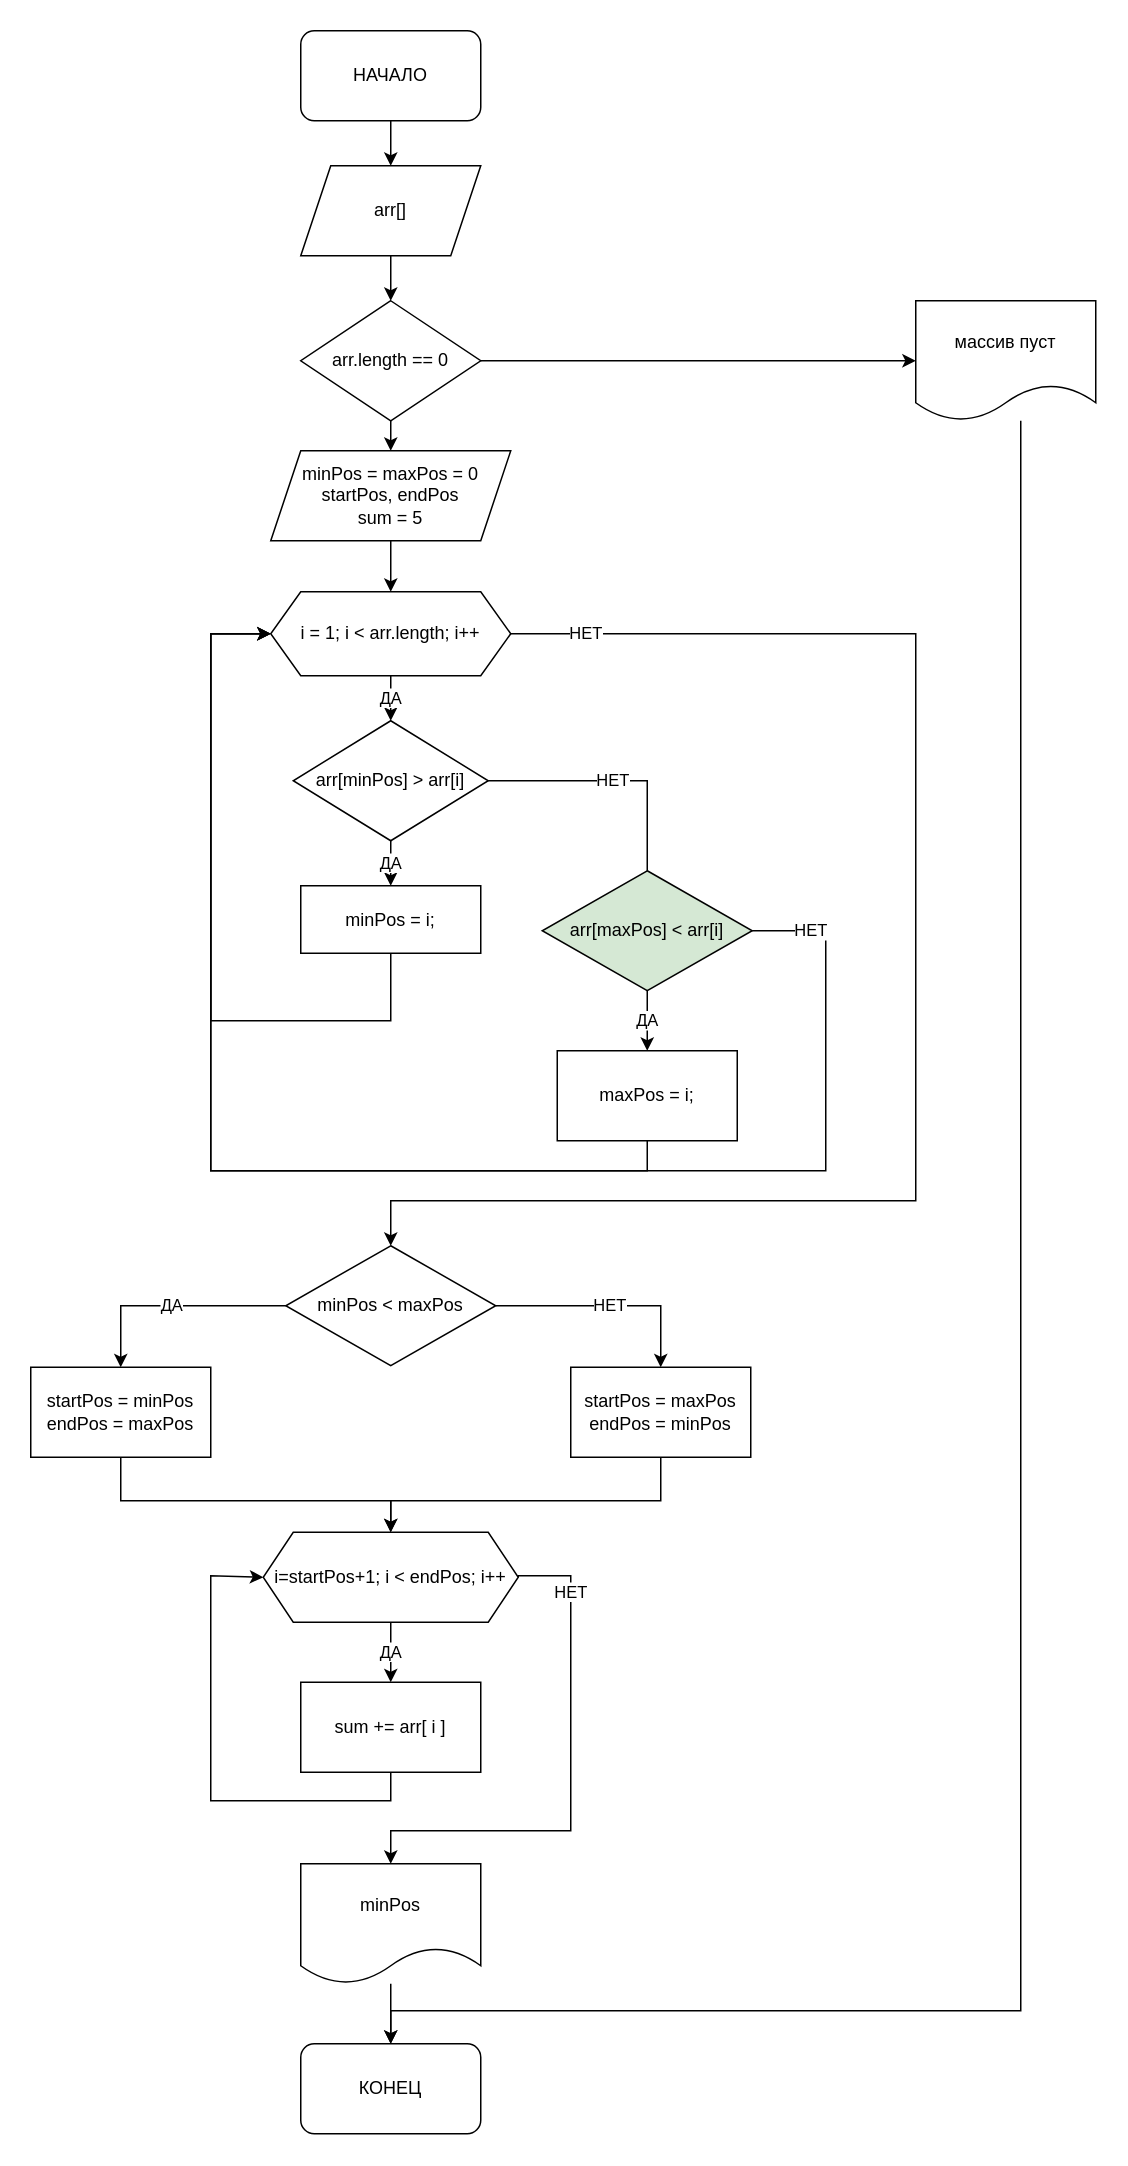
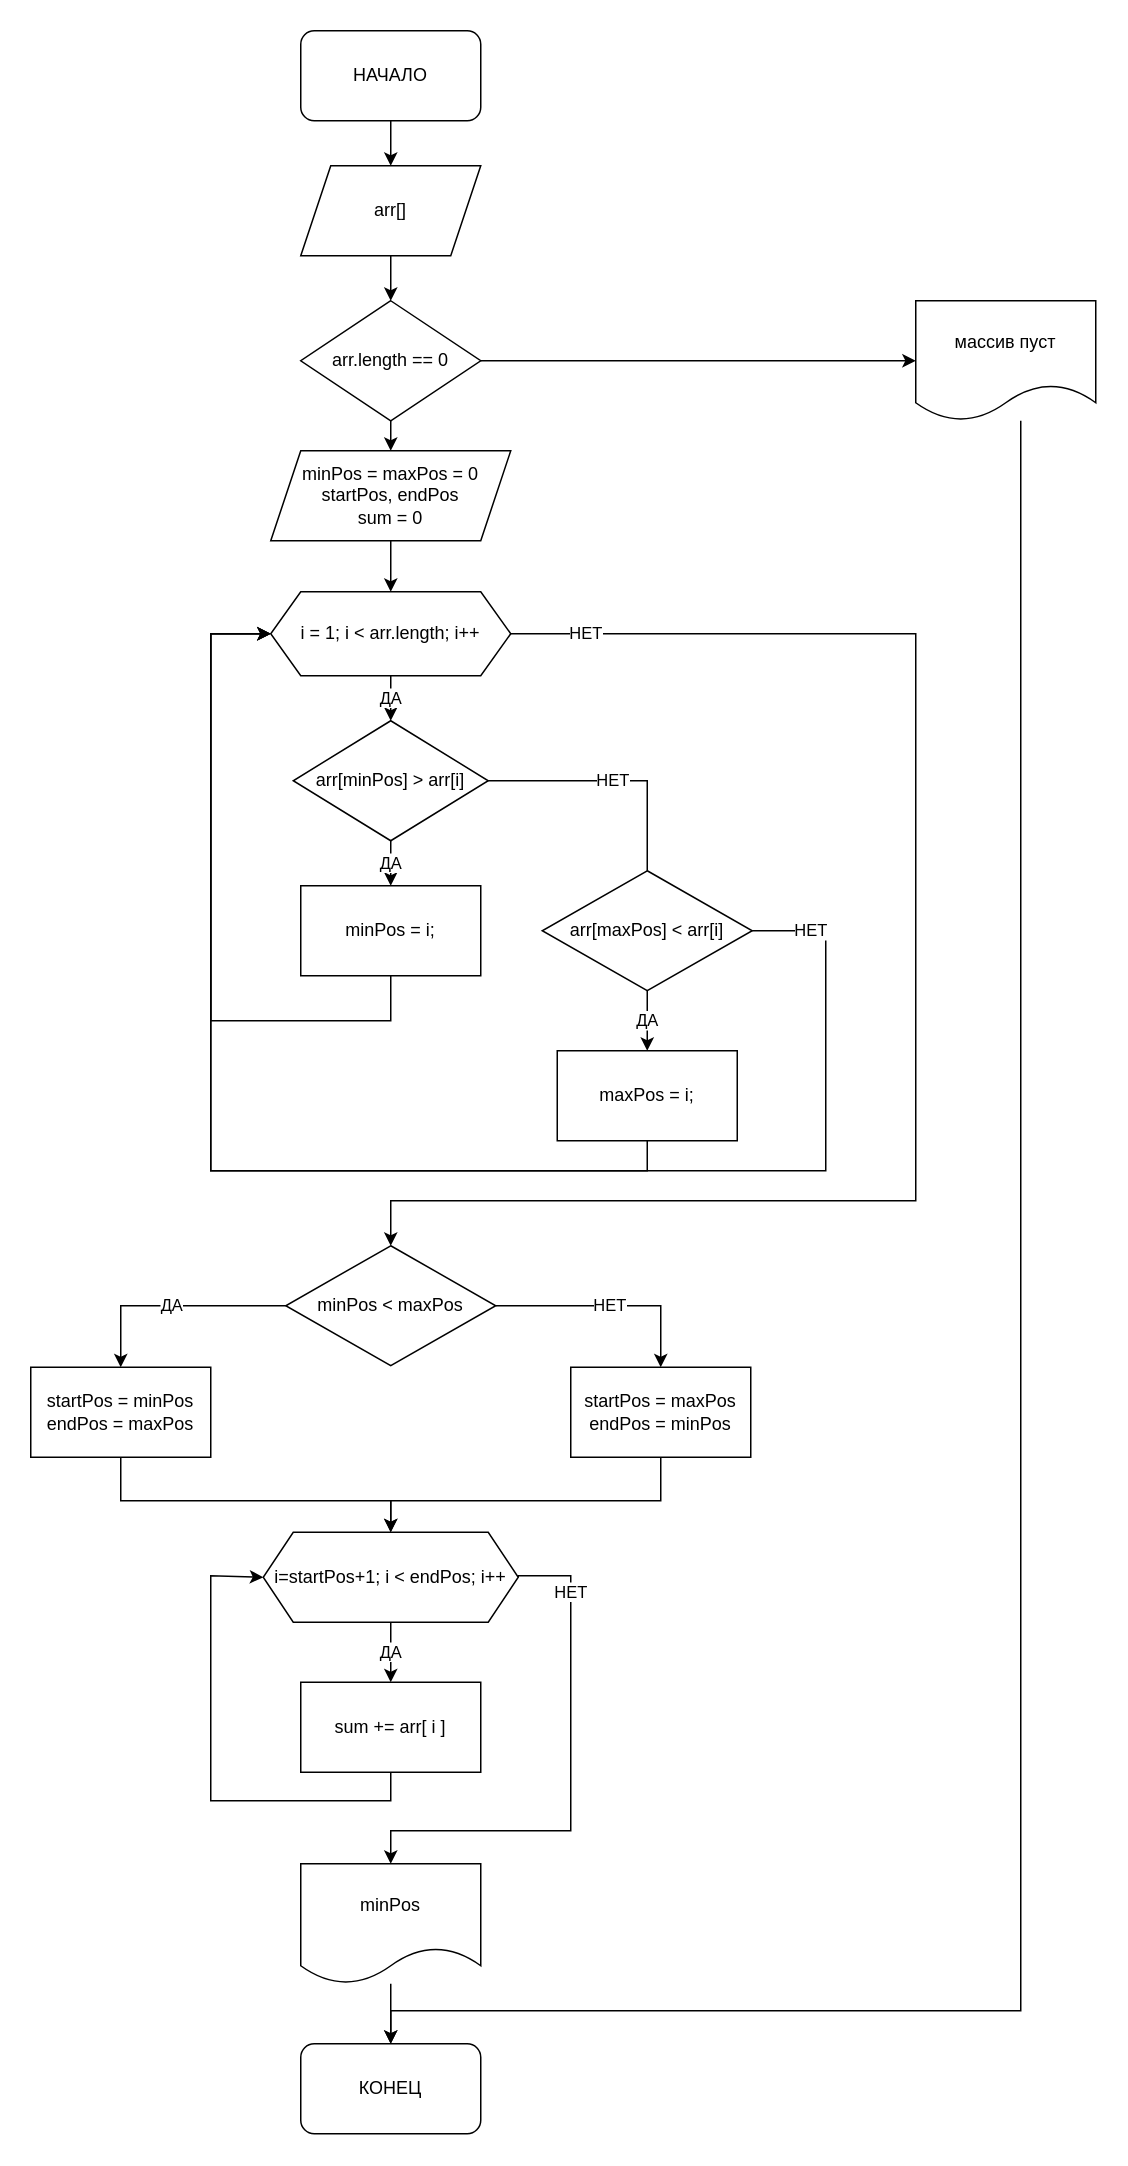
(391, 496) -> (391, 496)
(391, 920) -> (391, 931)
(647, 931) -> (647, 931)
